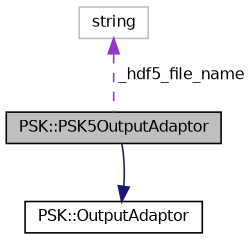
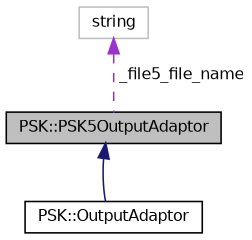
(180, 75) -> (180, 75)
(124, 164) -> (103, 180)
